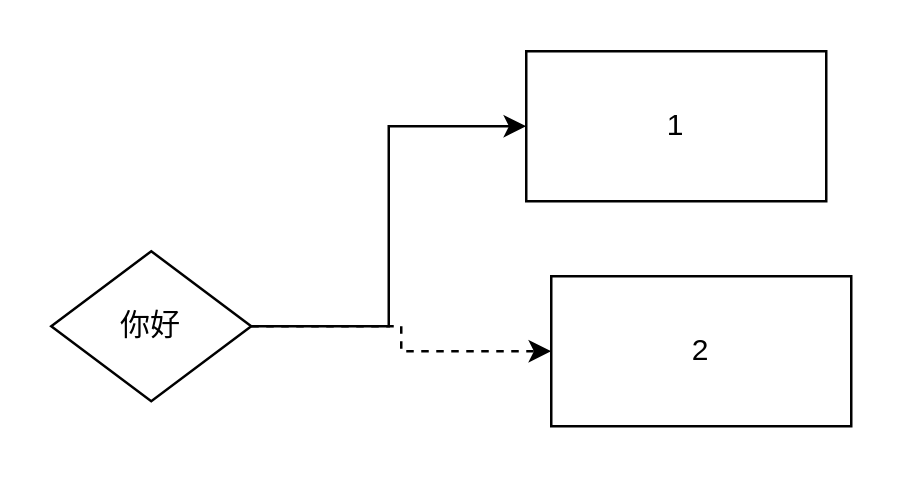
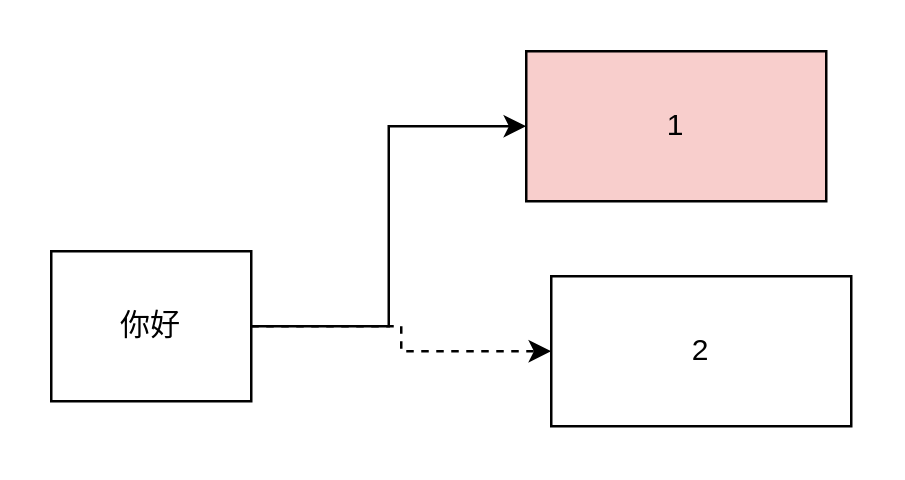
(676, 126) -> (676, 126)
(151, 326) -> (151, 326)
